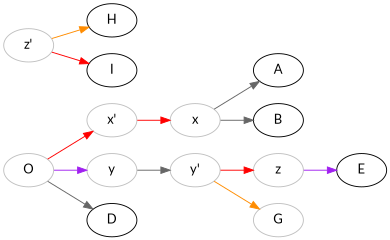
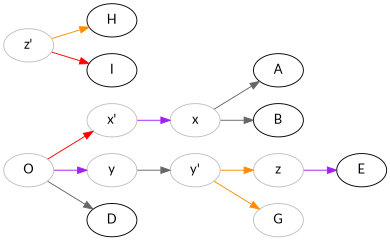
(149, 120) -> (149, 120)
(232, 170) -> (232, 170)
